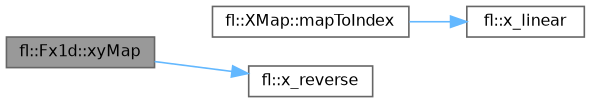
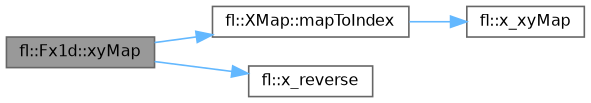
(526, 22) -> (526, 22)
none -> (175, 40)
